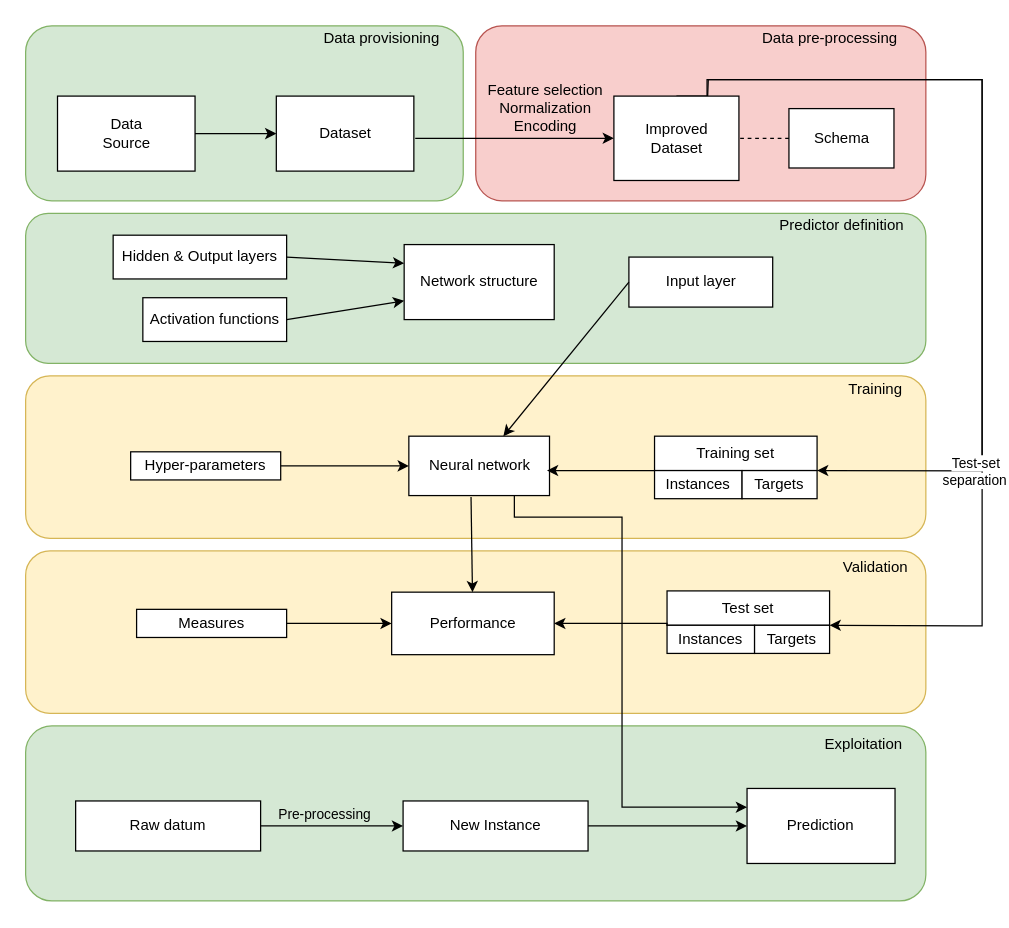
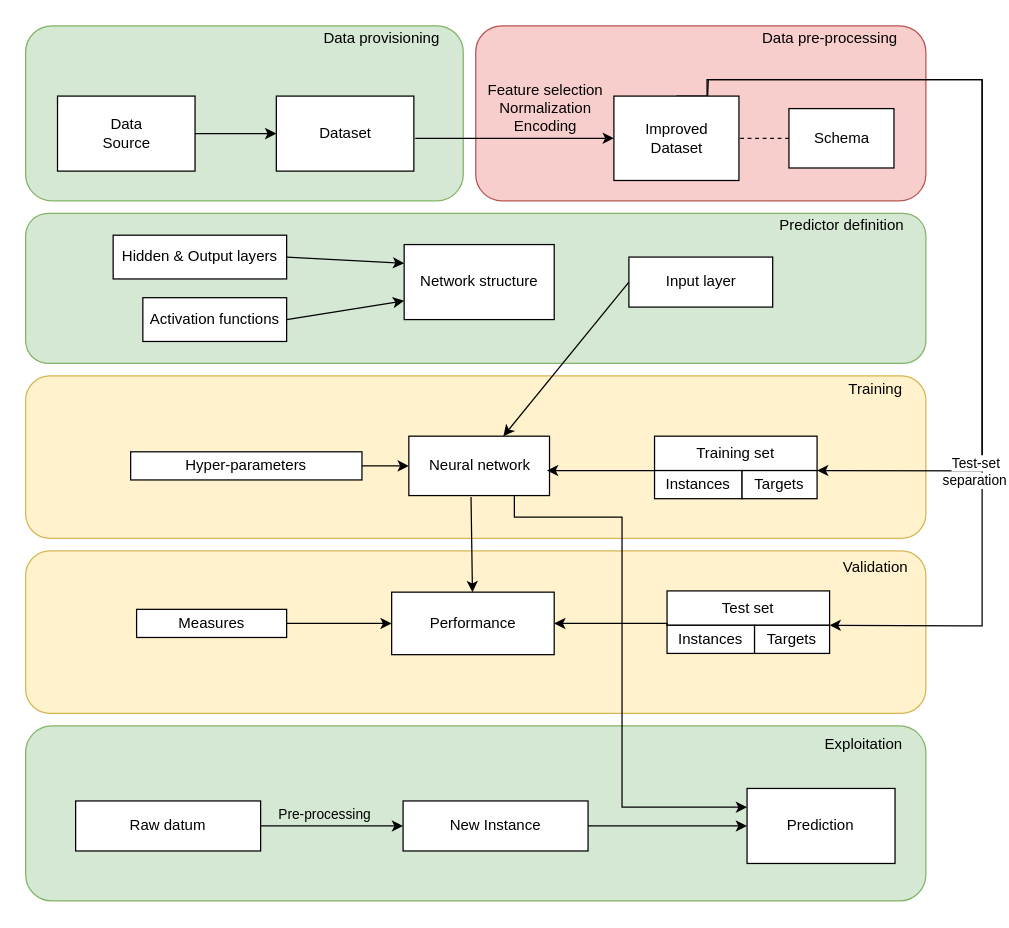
(206, 466) -> (246, 466)
